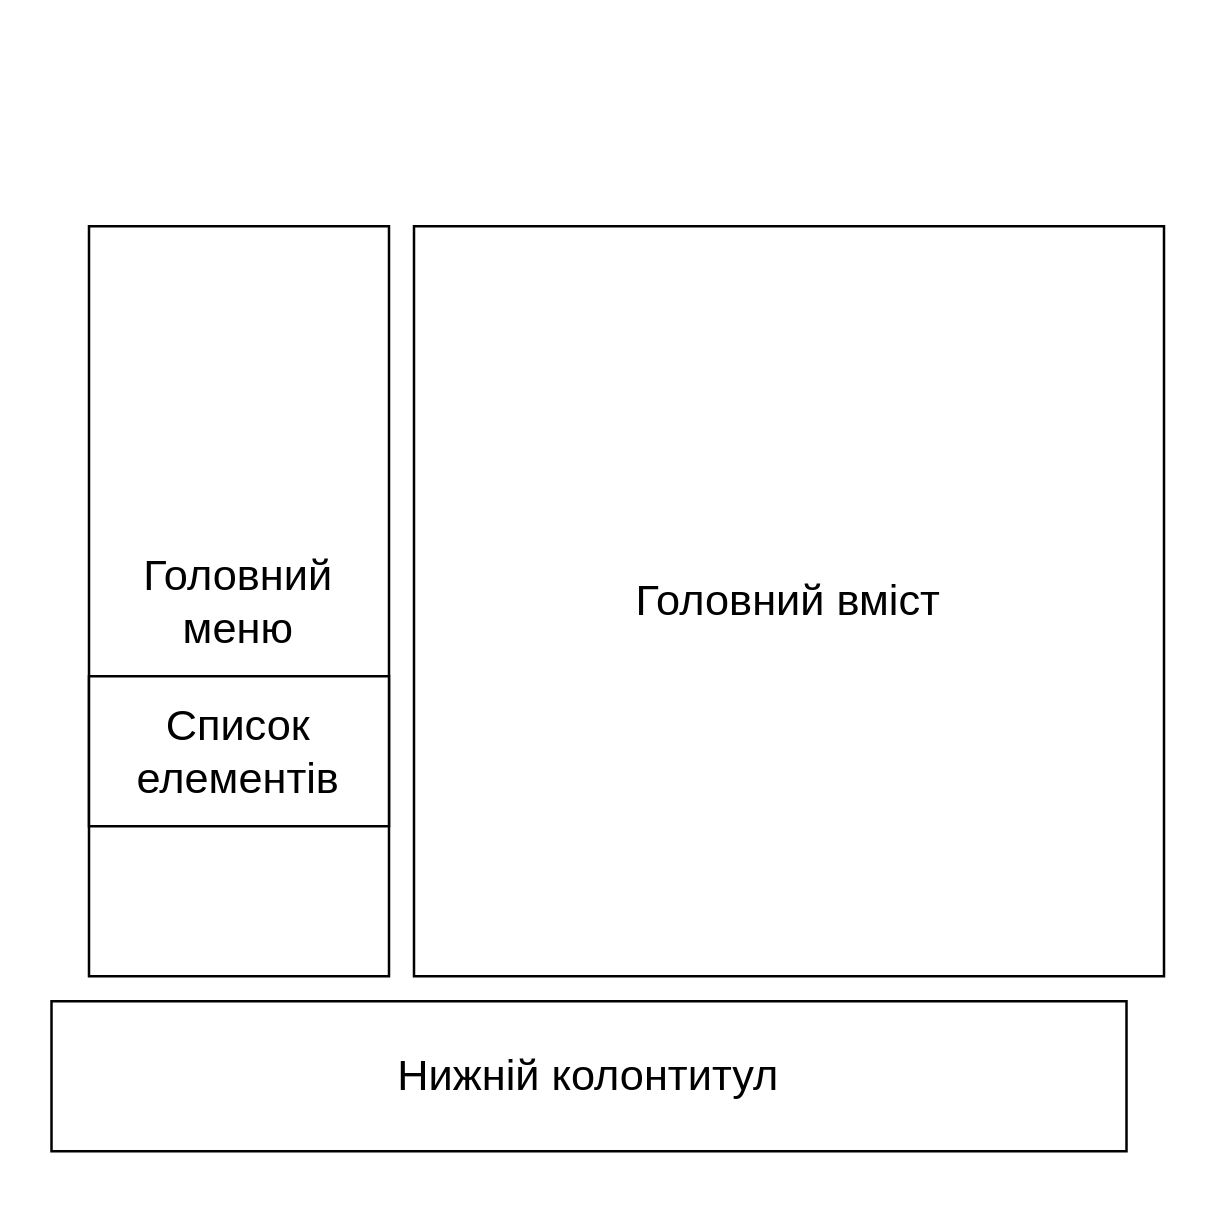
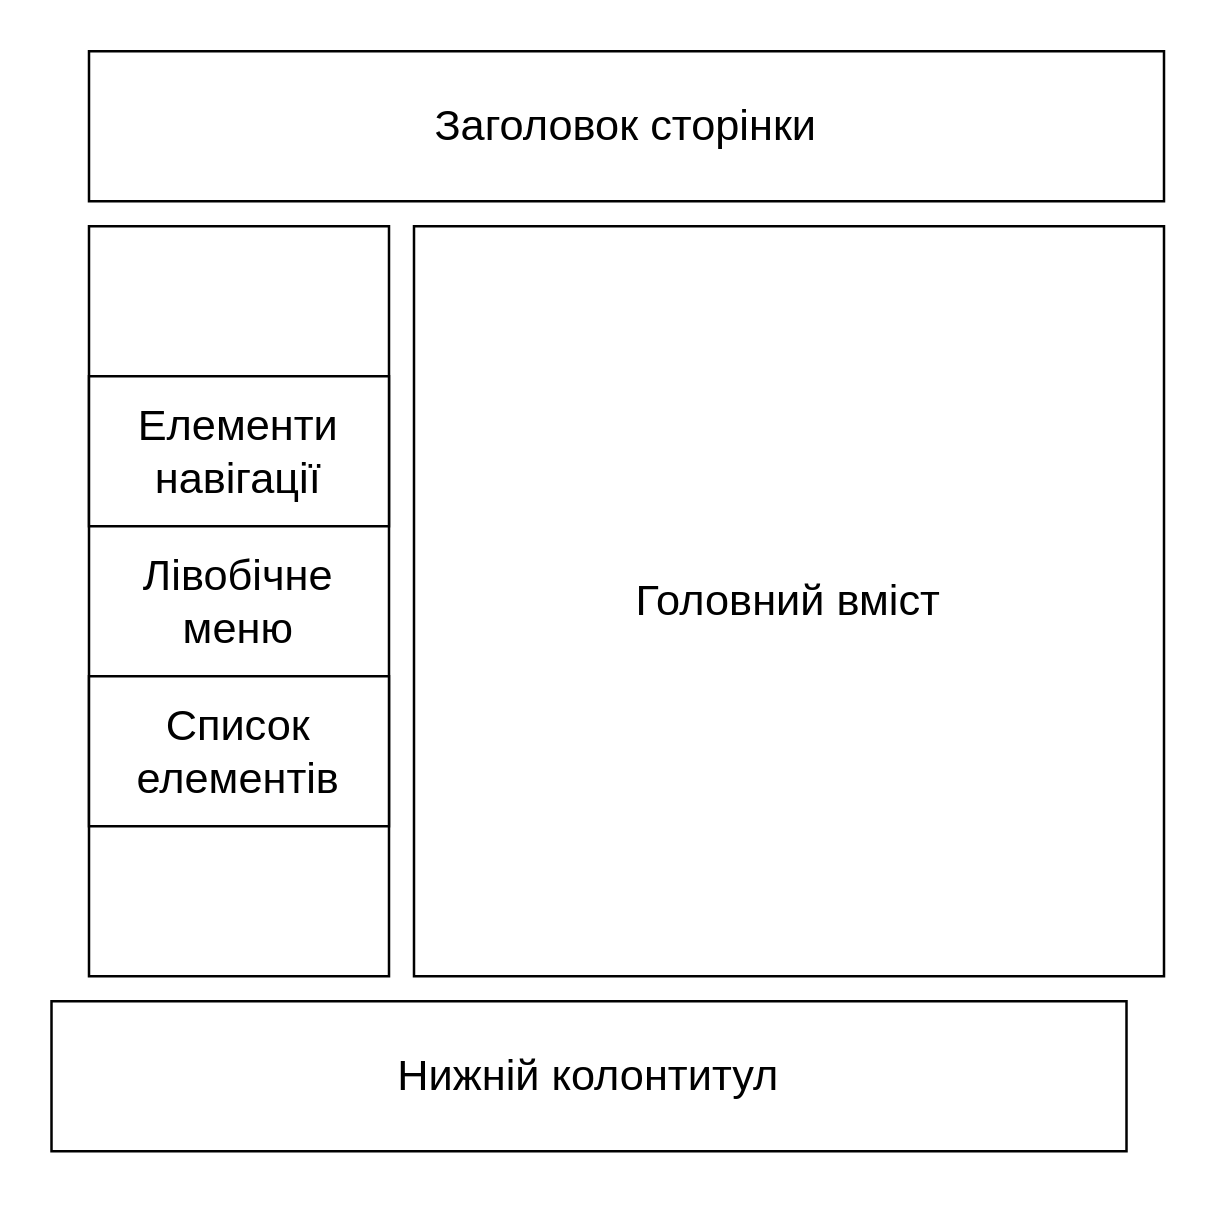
none -> (626, 126)
none -> (239, 451)
(239, 601) -> (239, 601)
